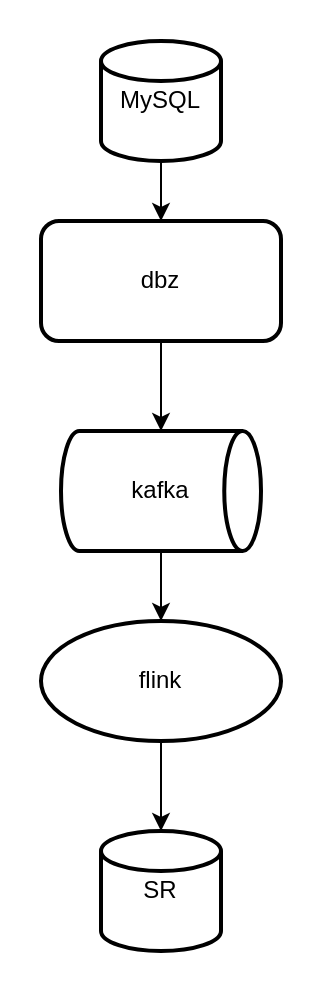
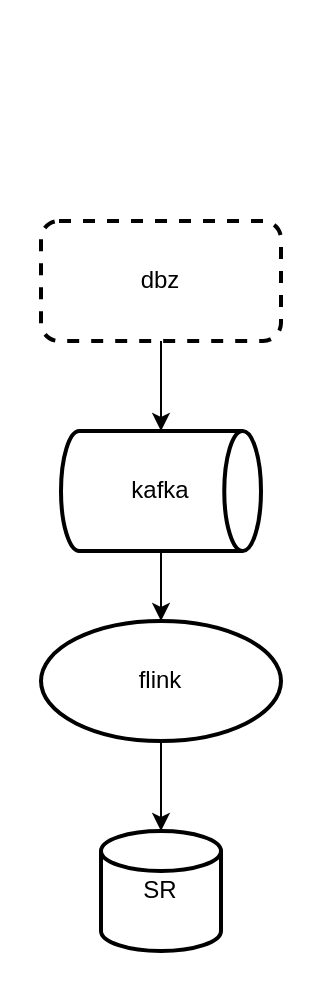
(161, 101) -> none
(161, 198) -> none
(161, 281) -> (161, 281)
